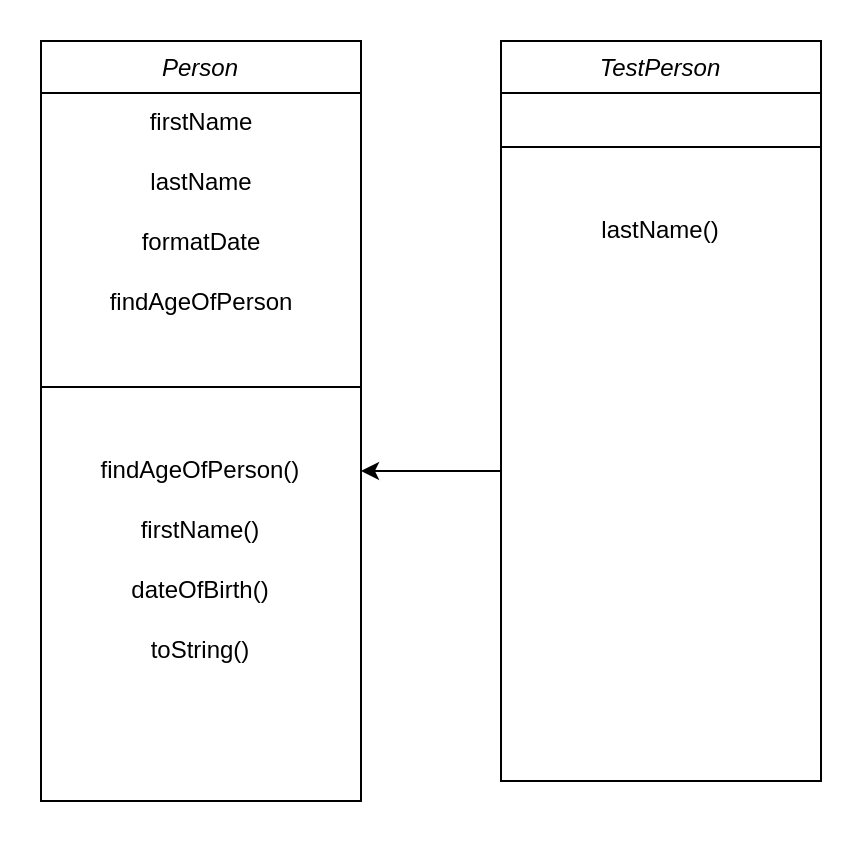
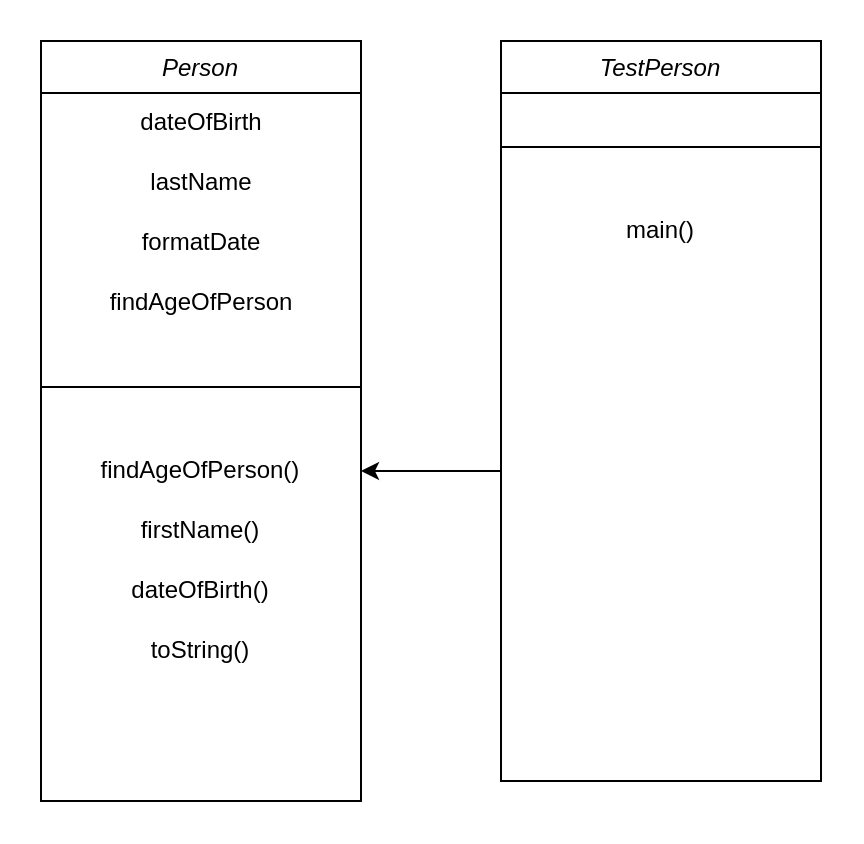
(202, 123) -> (202, 123)
(661, 231) -> (661, 231)
